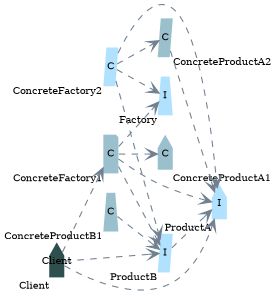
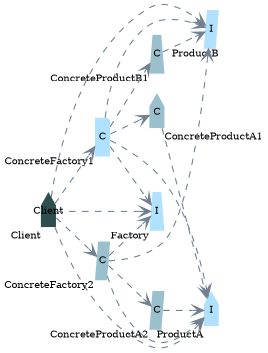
(111, 67) -> (103, 261)
none -> (127, 100)
(111, 154) -> (103, 137)
none -> (98, 211)
none -> (72, 233)
(188, 233) -> (178, 188)
